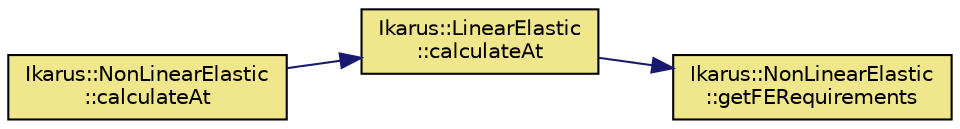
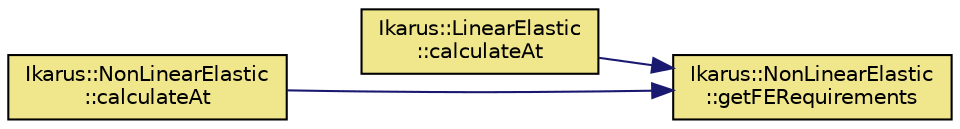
(314, 64) -> (469, 92)
